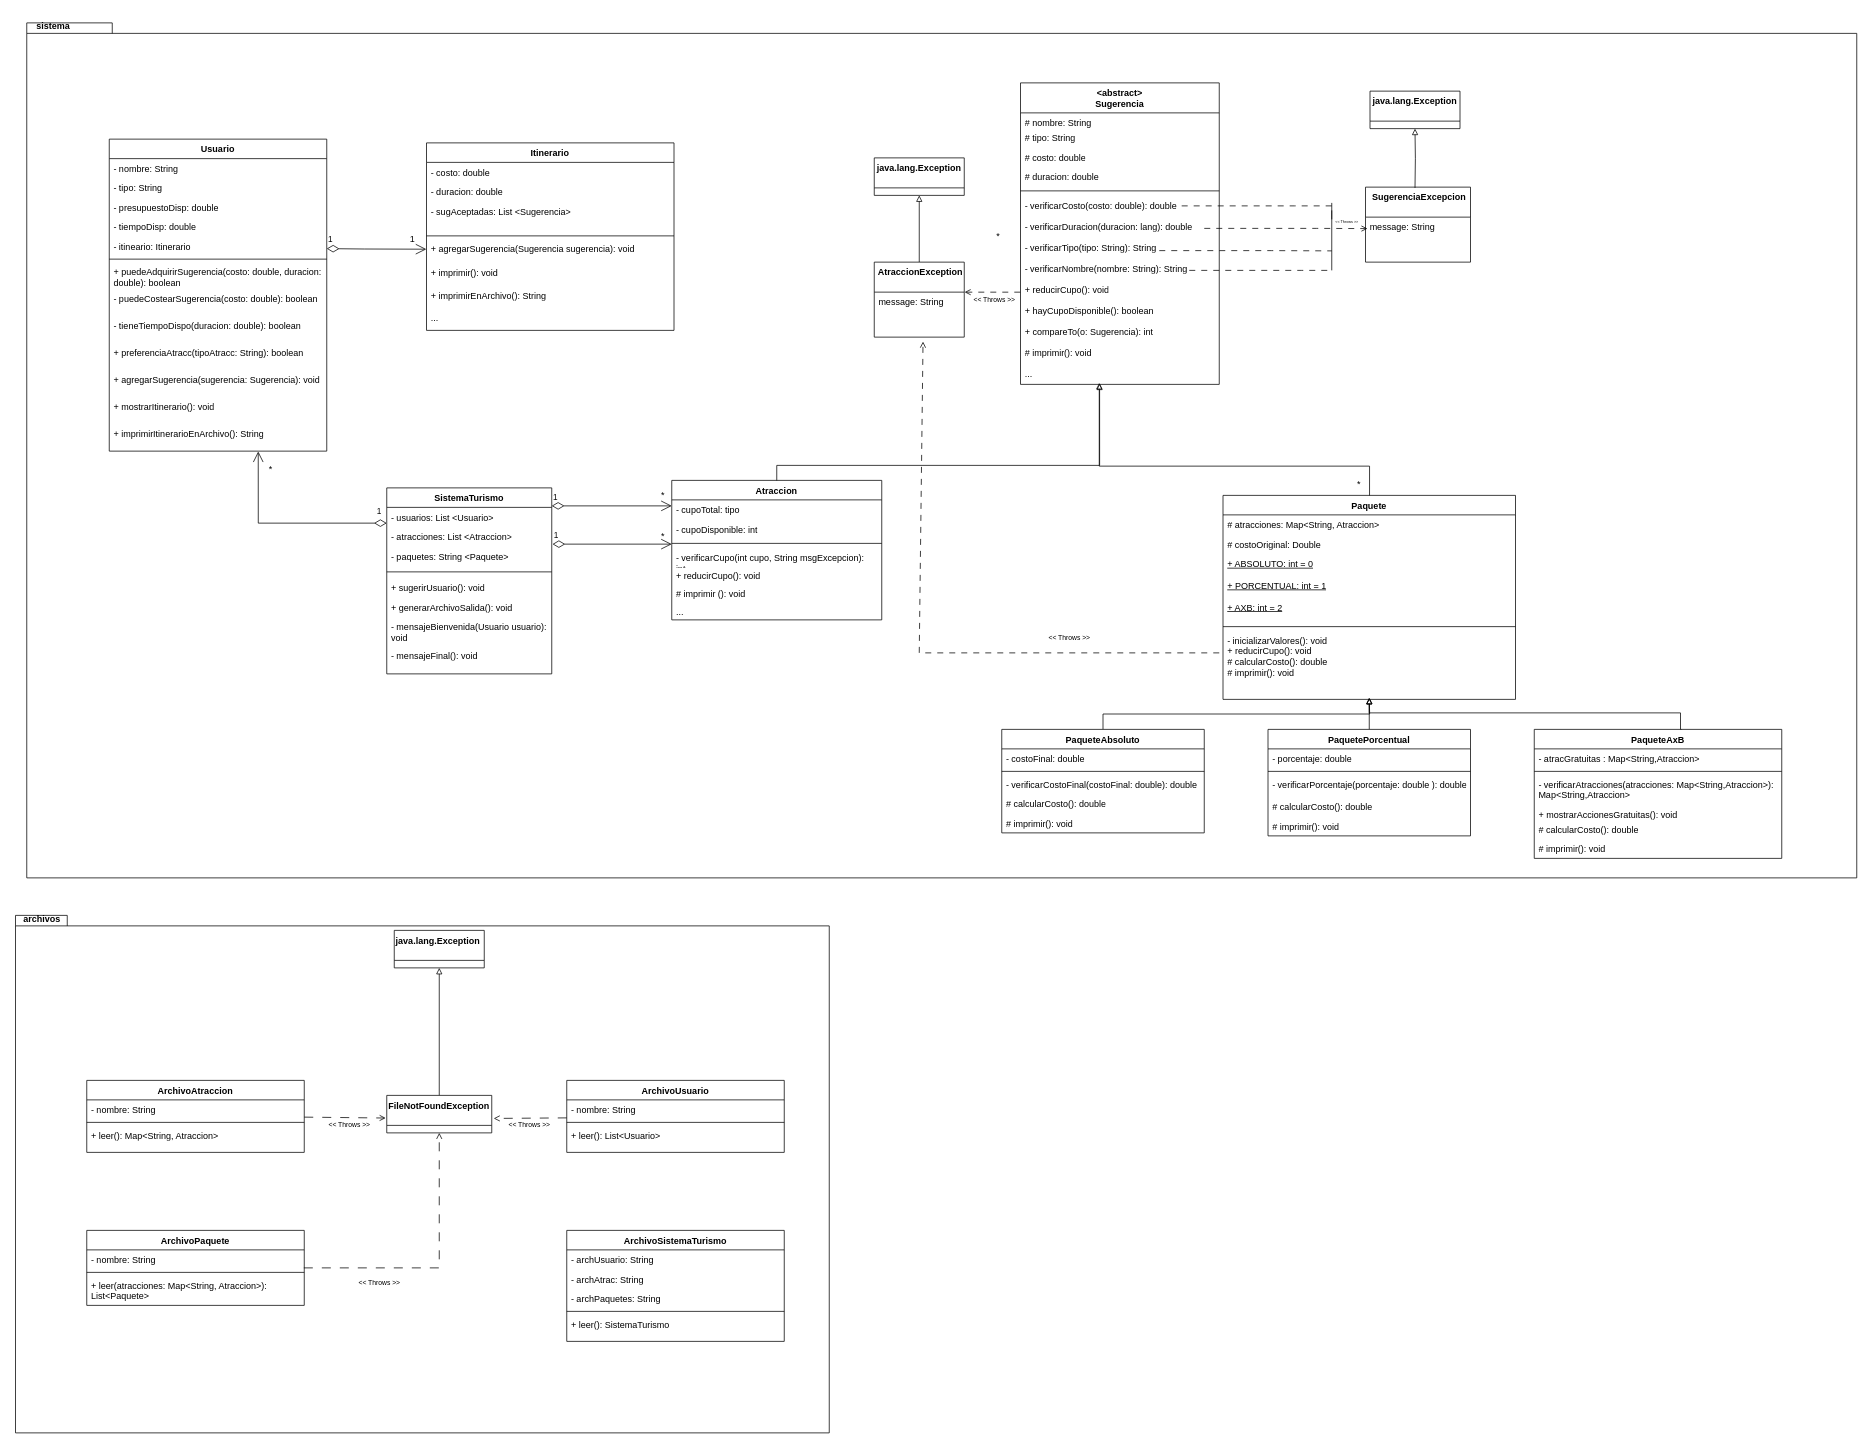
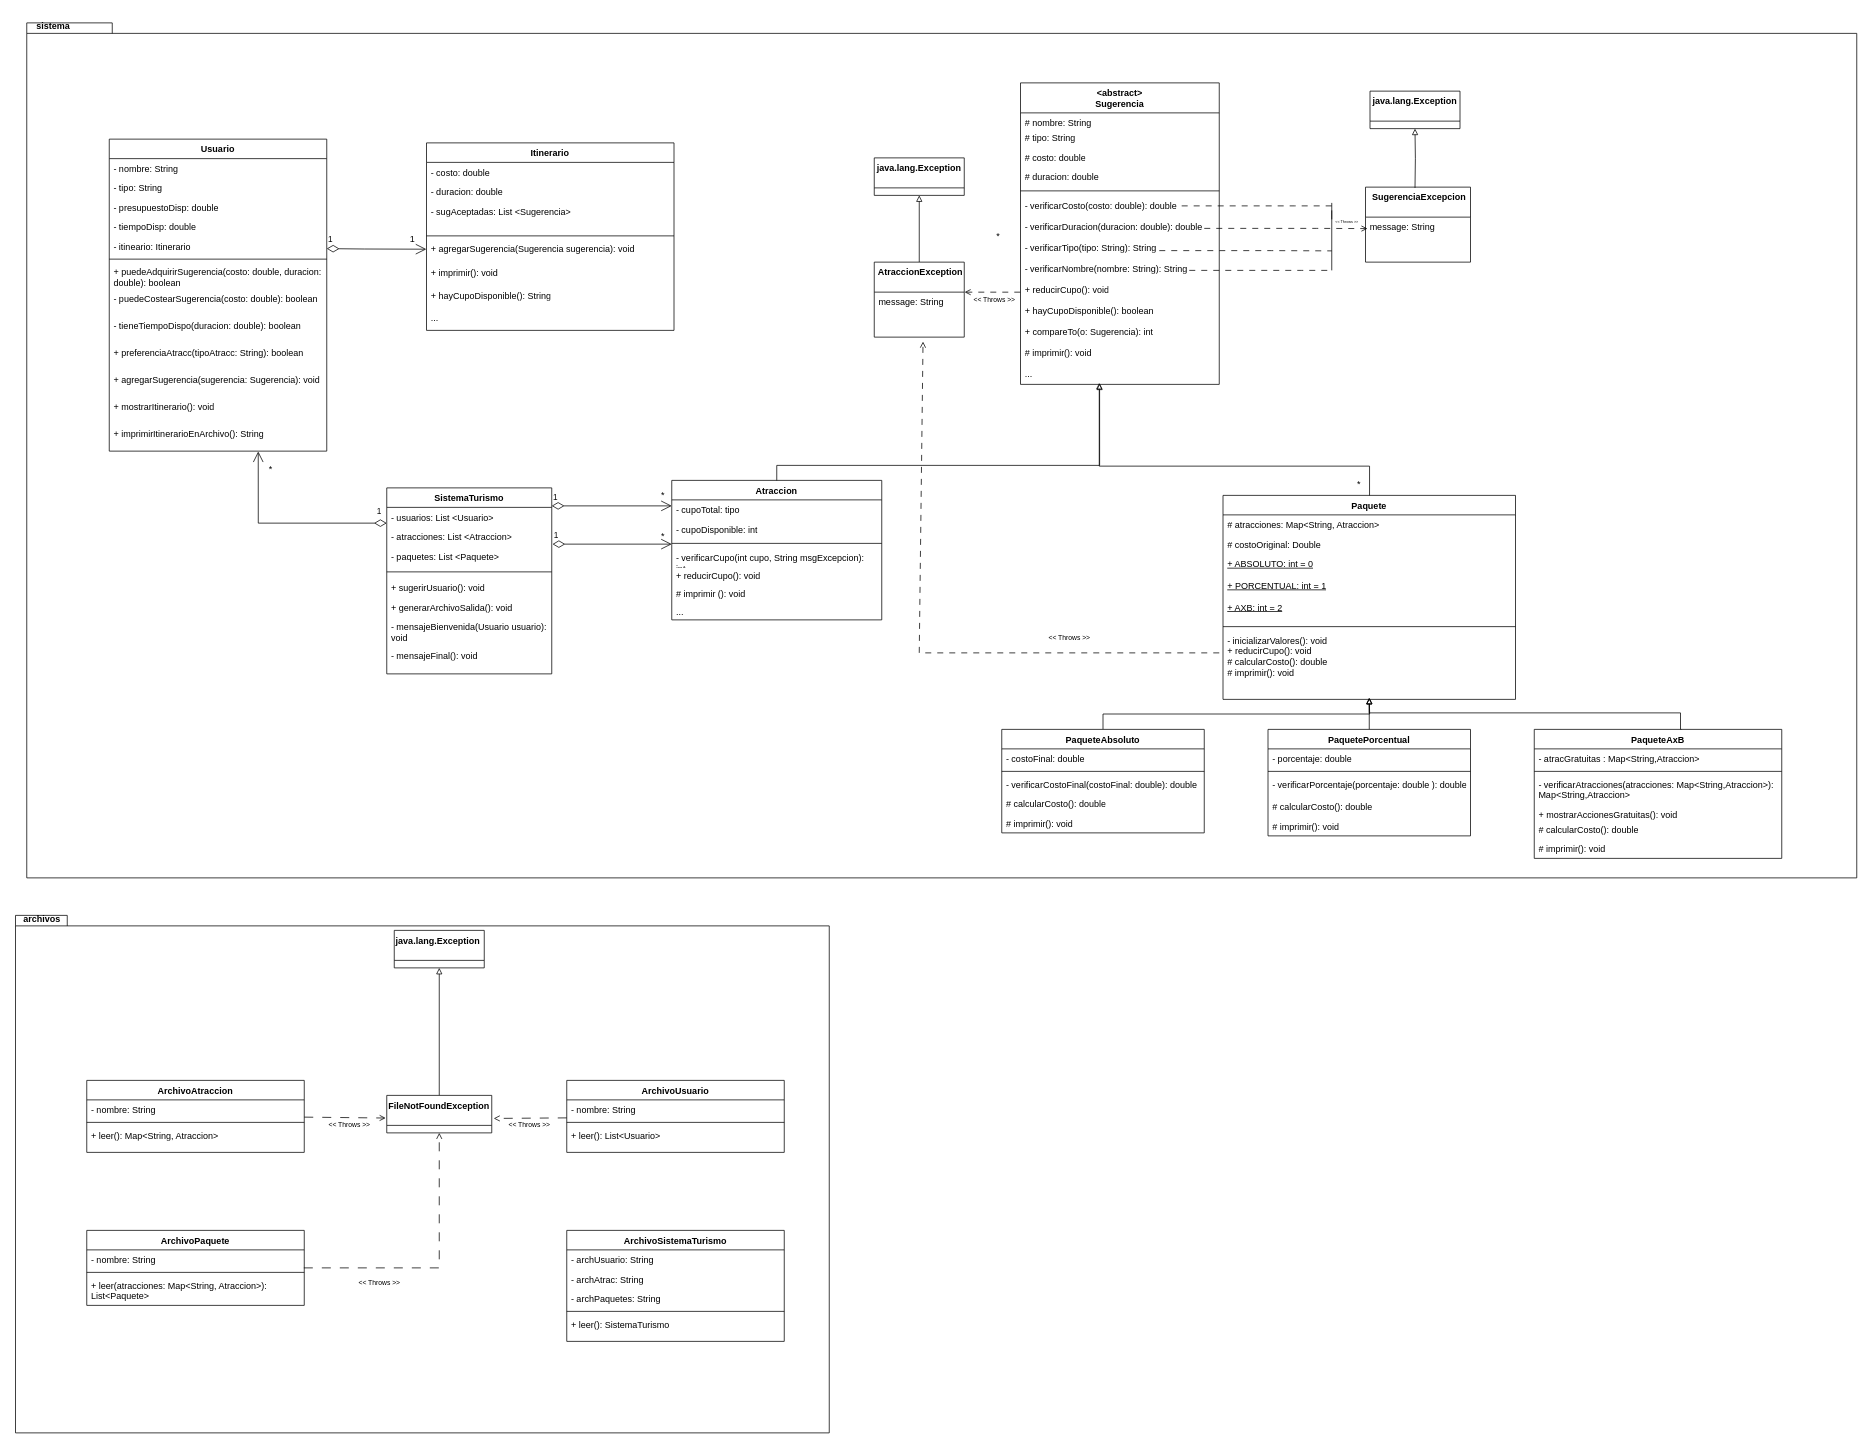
(1120, 227) -> (1121, 232)
(495, 296) -> (496, 296)
(456, 557) -> (451, 557)
